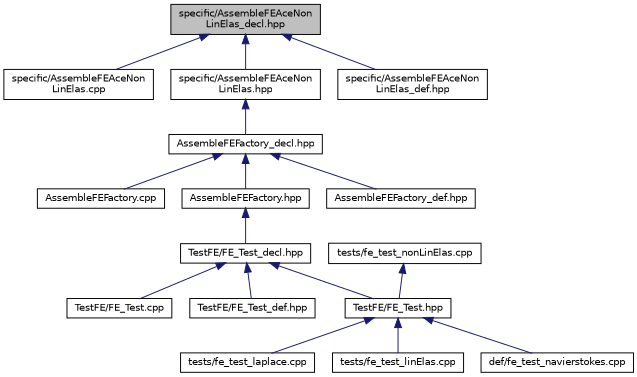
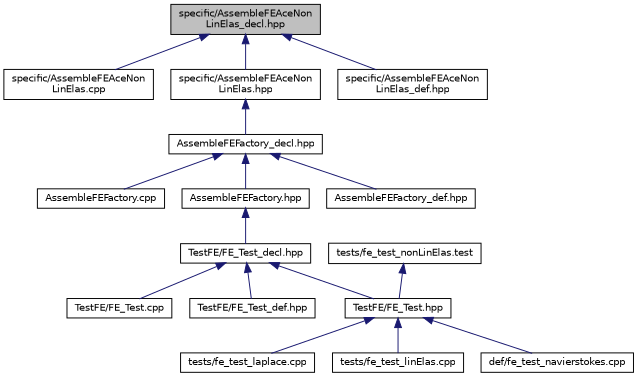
(405, 253) -> (405, 253)
